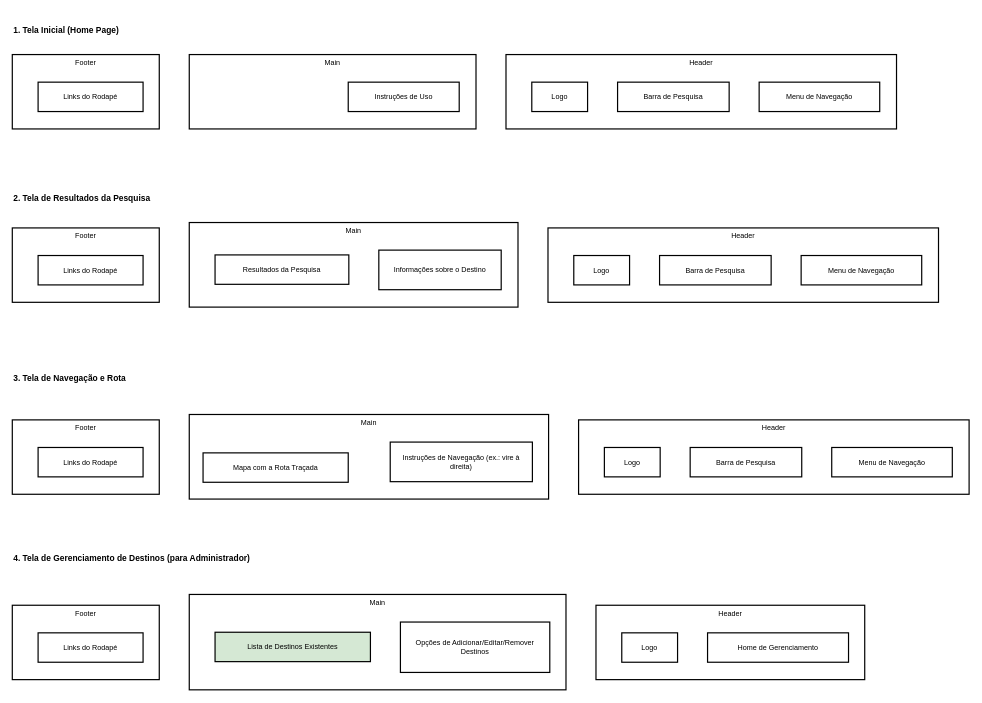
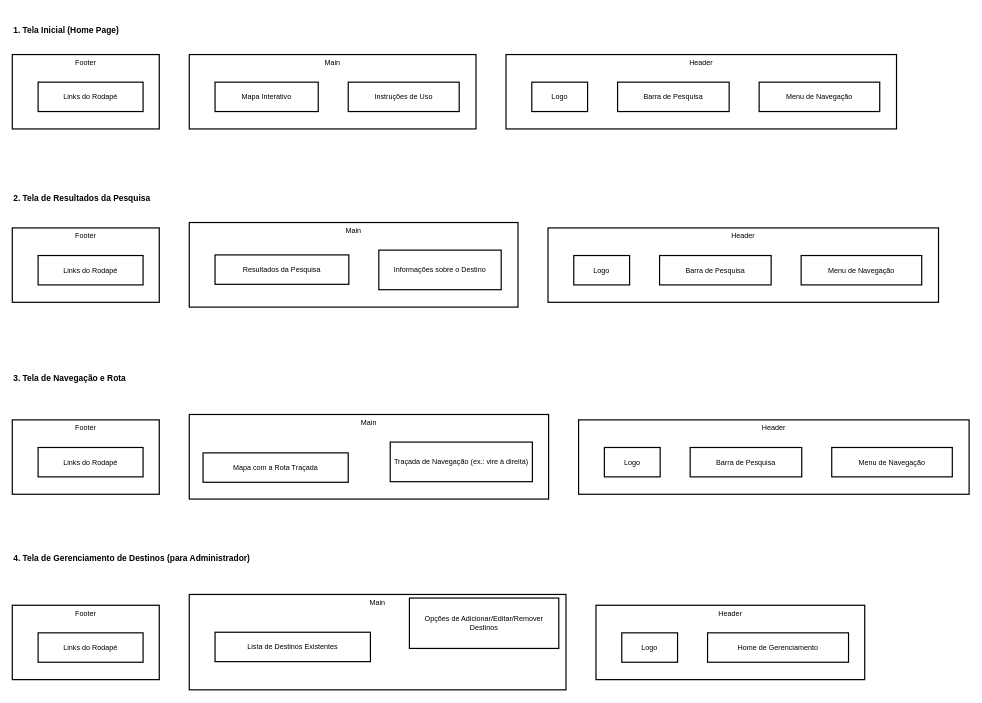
none -> (267, 97)
(461, 462) -> (461, 462)
(293, 647) -> (293, 647)
(475, 647) -> (484, 623)
